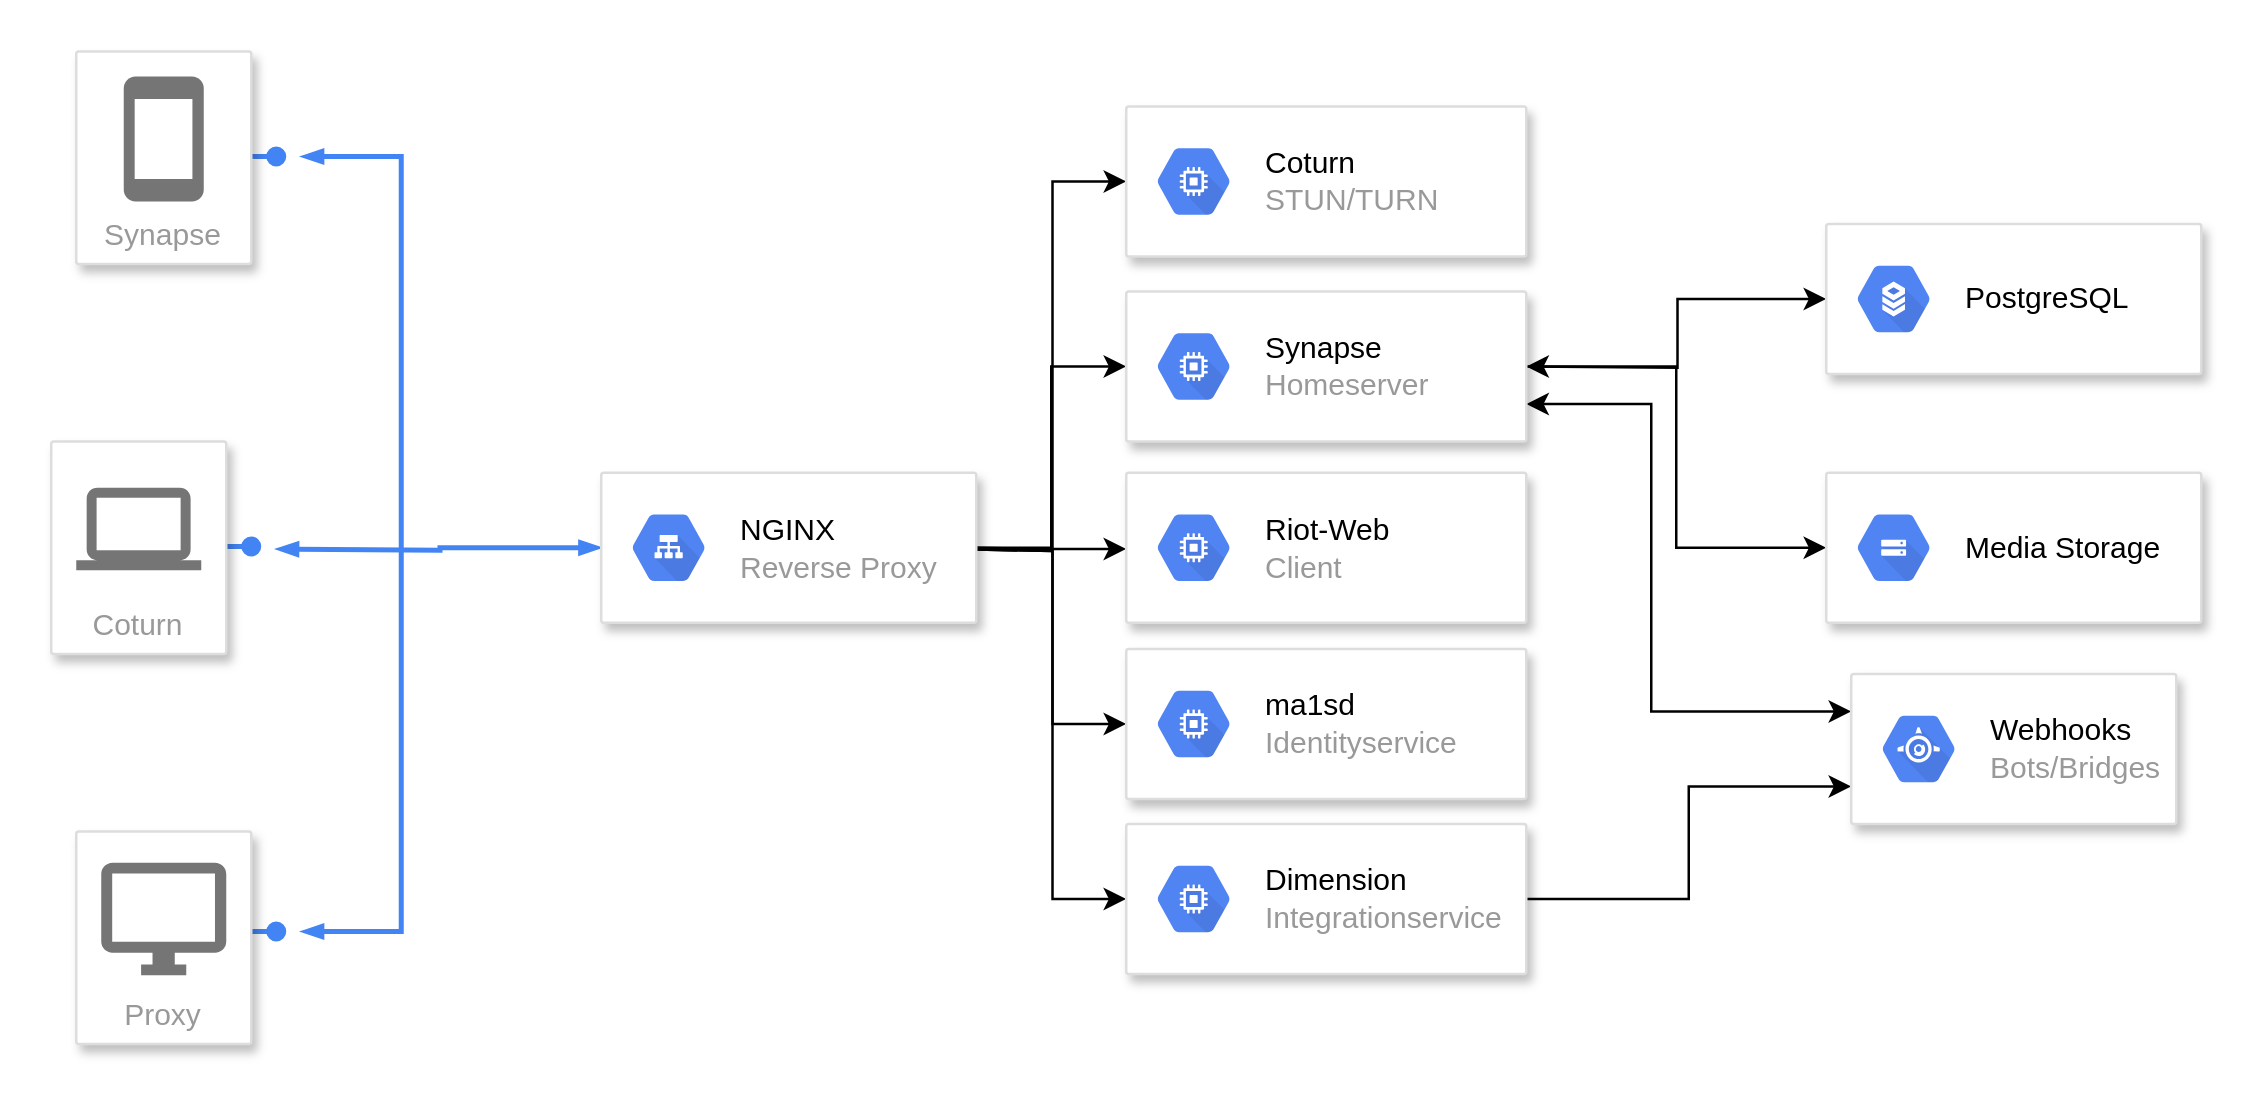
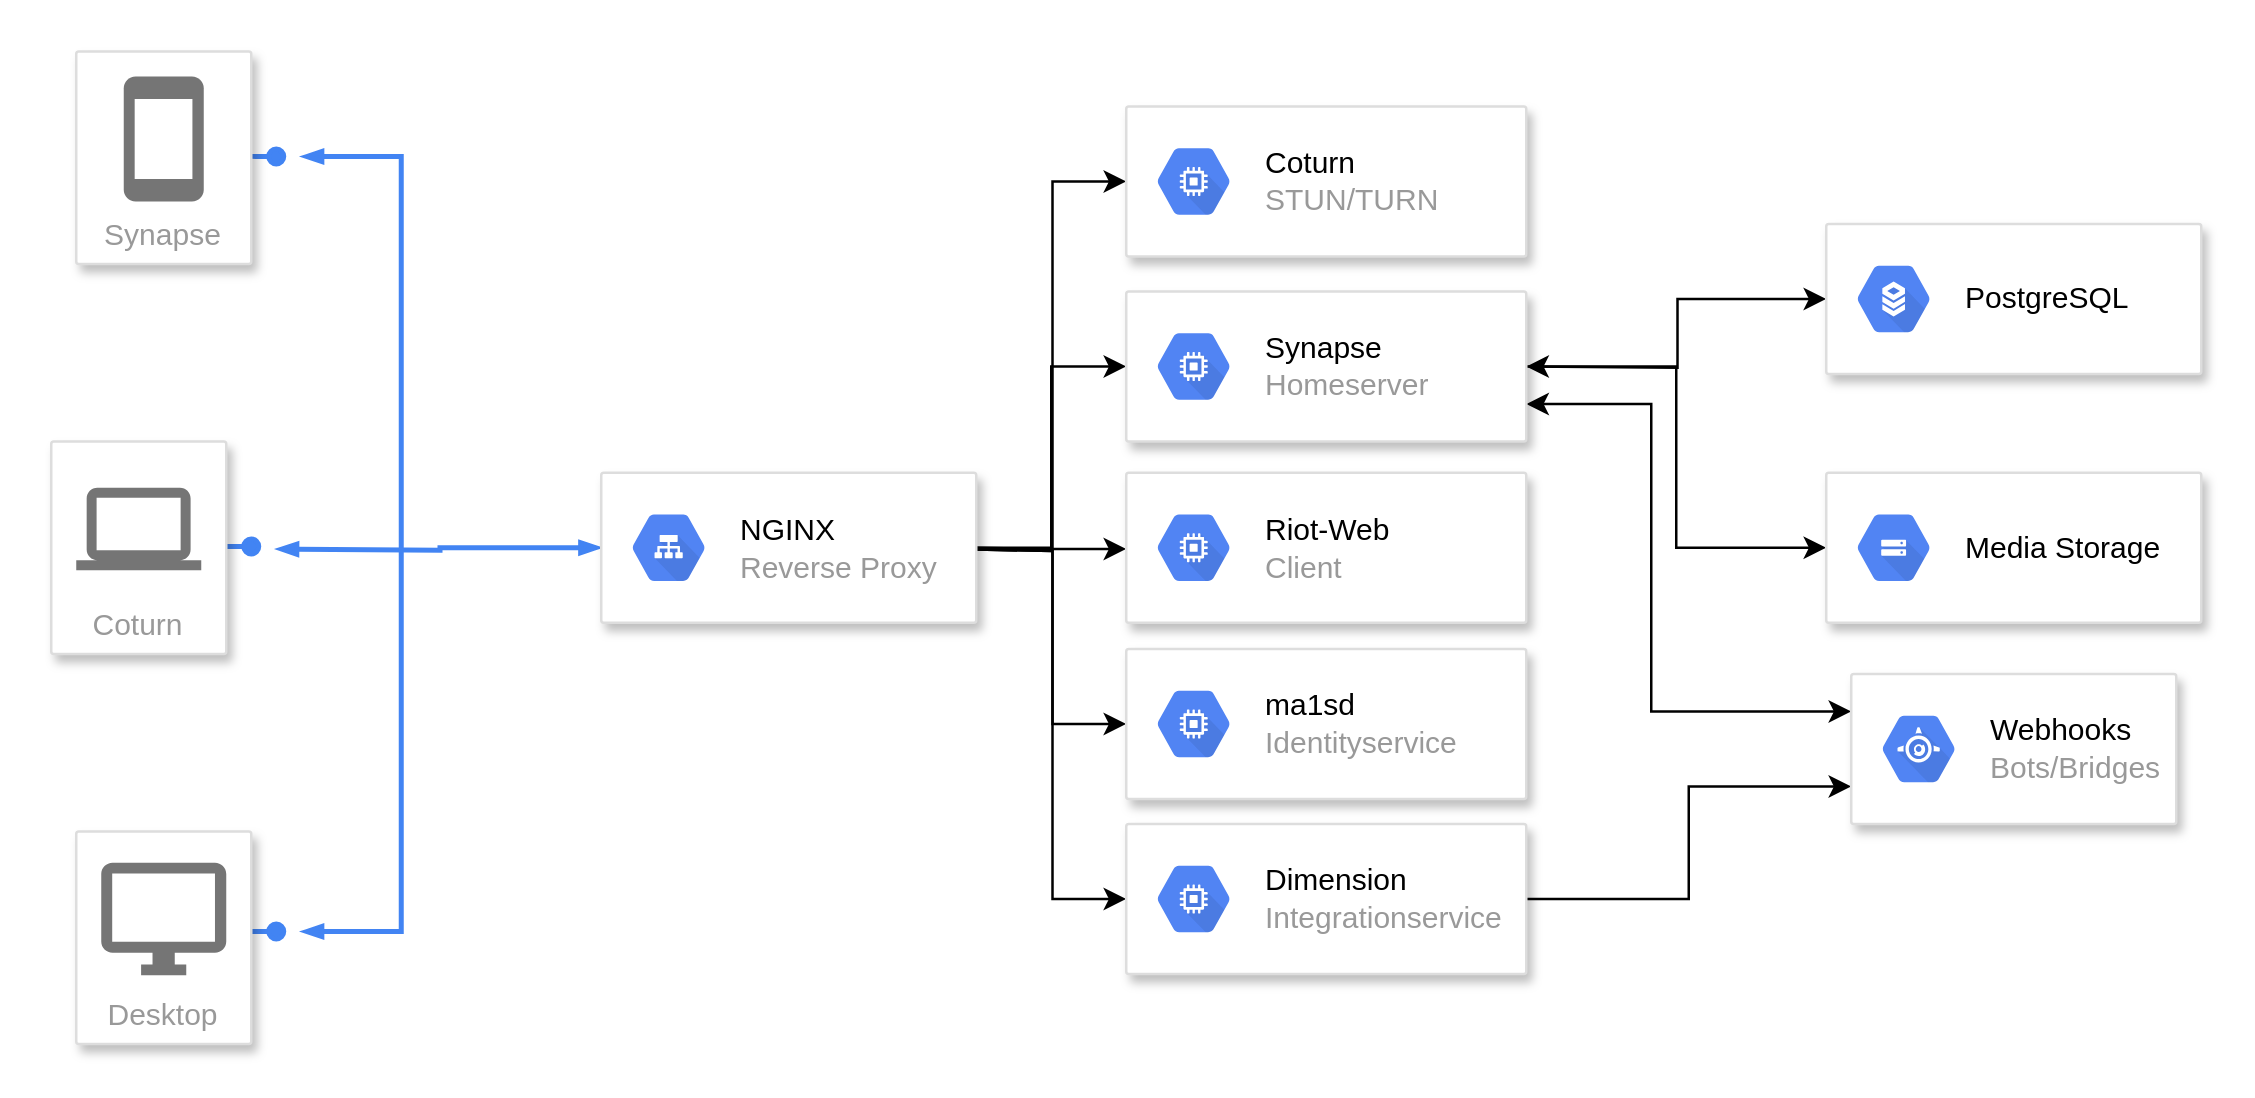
(164, 1013) -> (164, 1013)
